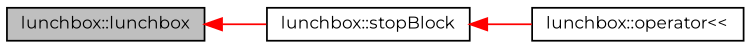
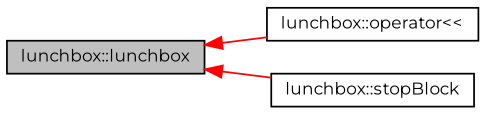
(510, 24) -> (245, 40)
